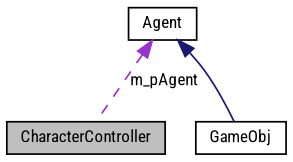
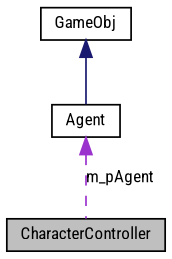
(215, 86) -> (86, 81)
